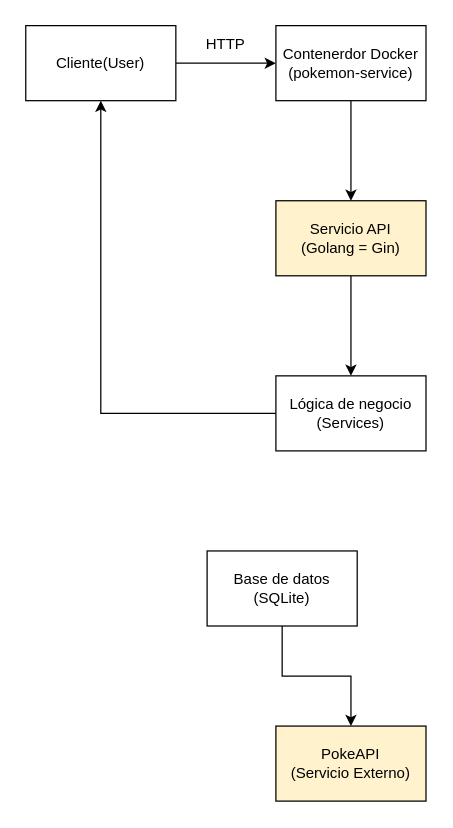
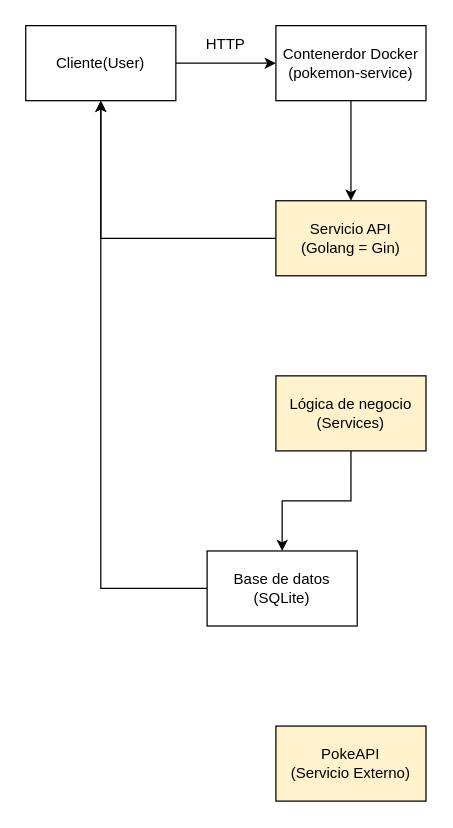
(351, 322) -> (189, 238)
(189, 413) -> (320, 501)
(351, 413) -> (351, 413)
(312, 676) -> (101, 555)
